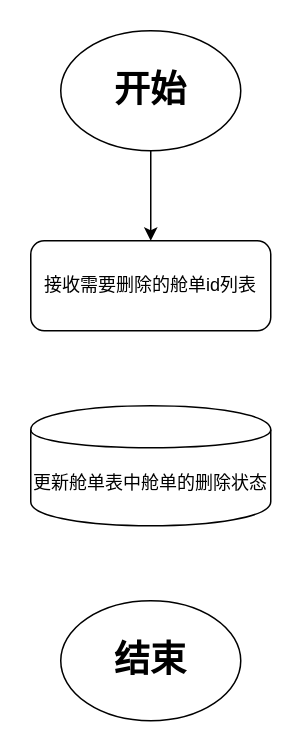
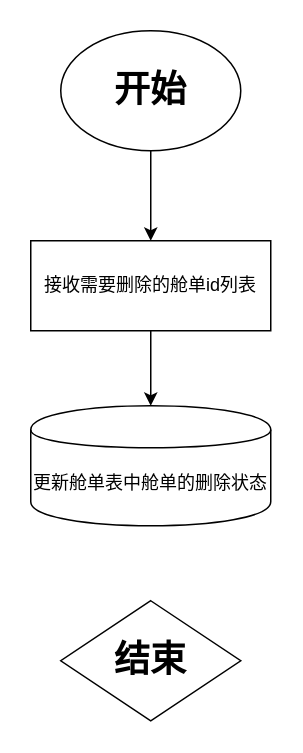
(151, 286) -> (151, 286)
none -> (151, 363)
(151, 661) -> (151, 661)
